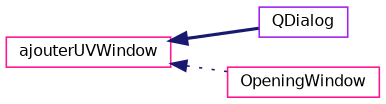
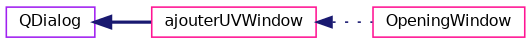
(223, 33) -> (131, 22)
